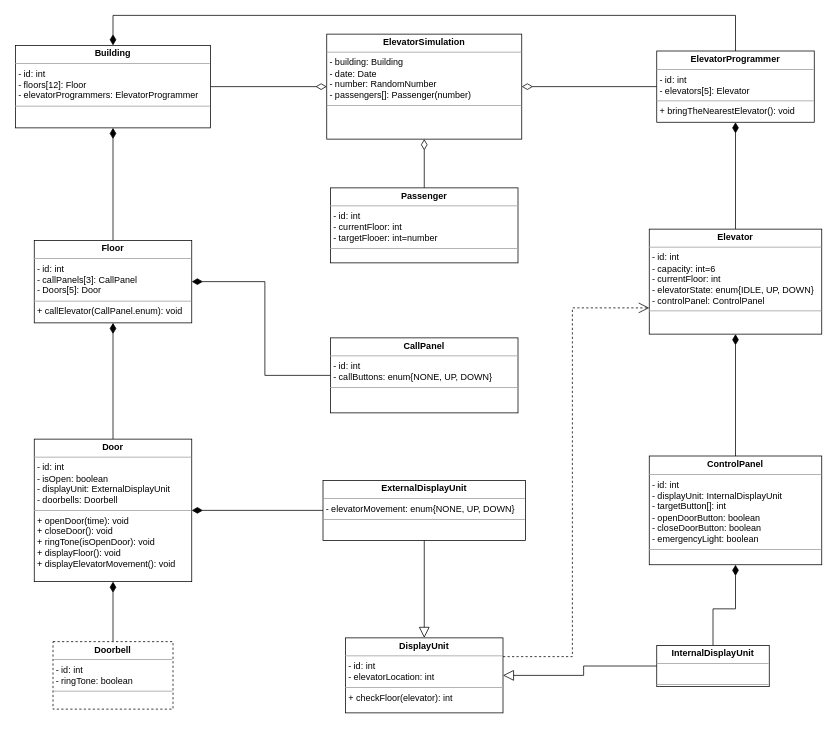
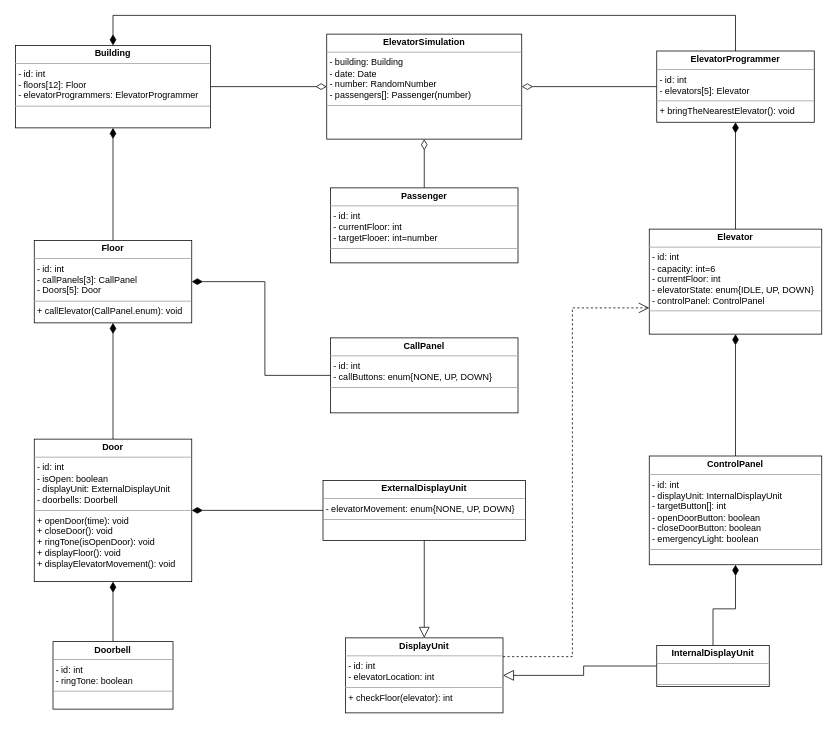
(113, 675) -> (113, 675)
